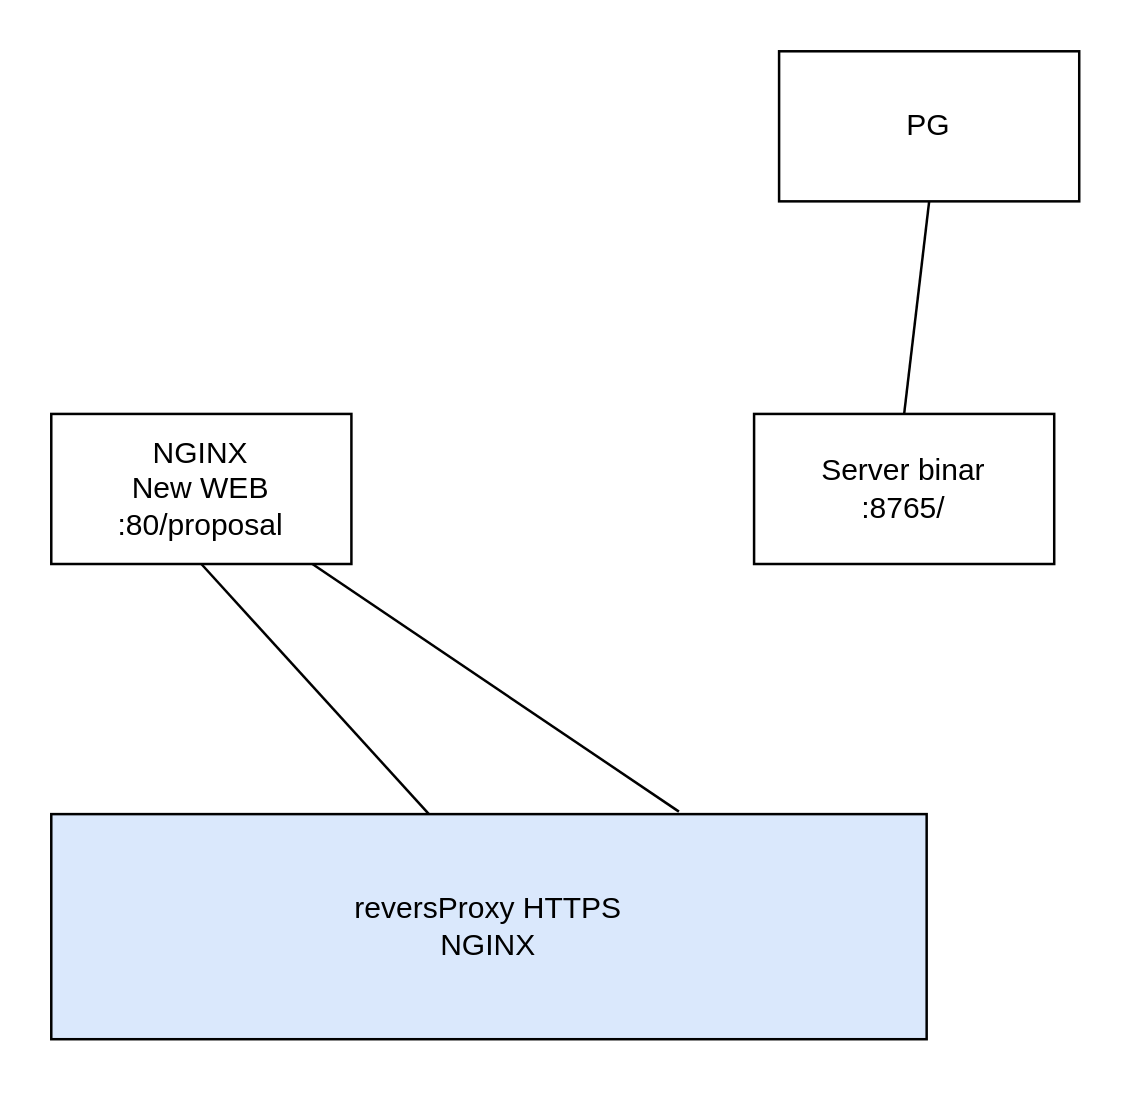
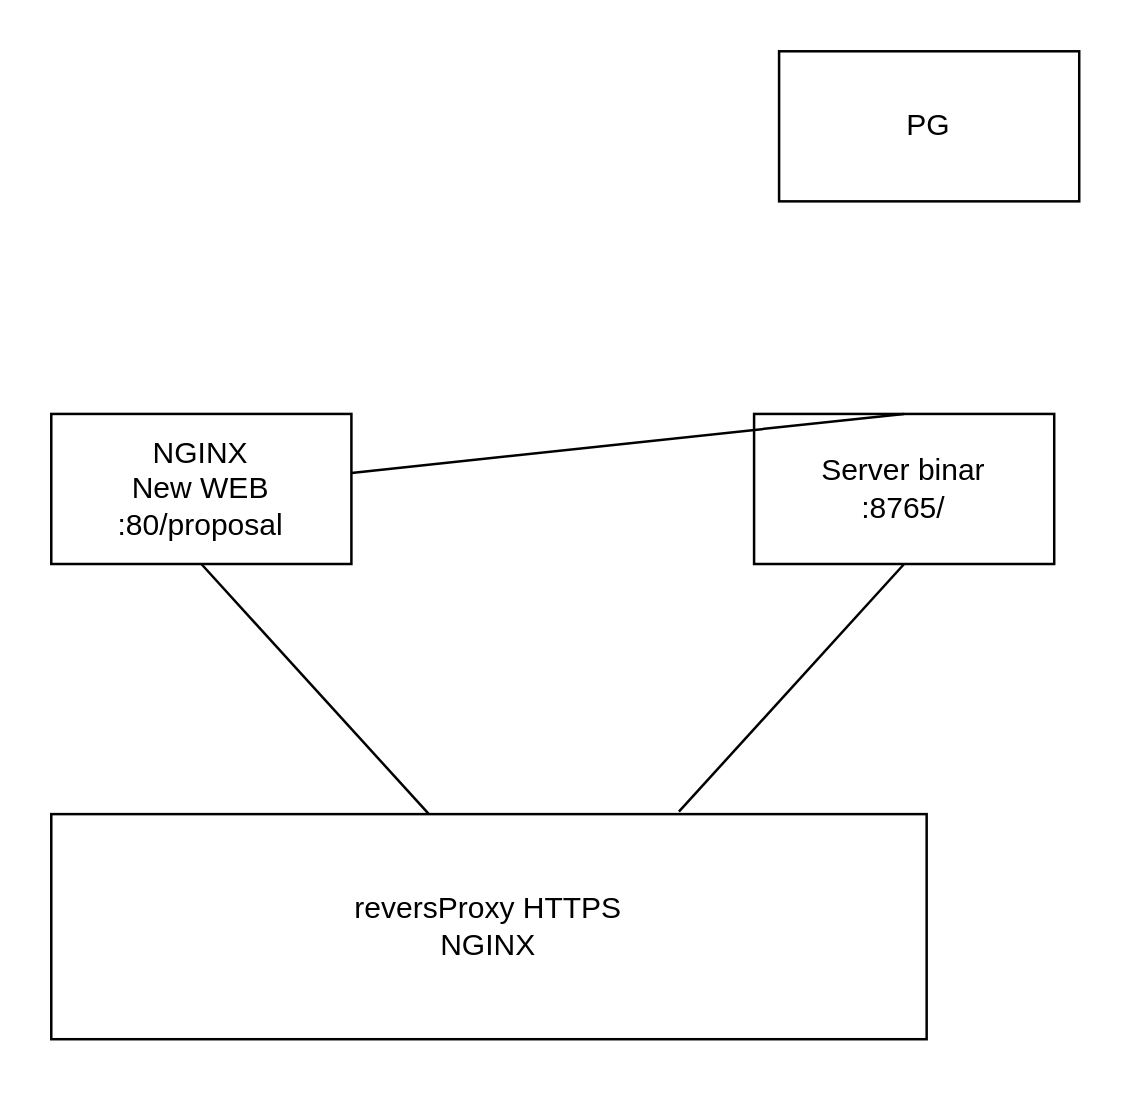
(916, 308) -> (628, 443)
(495, 688) -> (791, 688)
(489, 926) -> (489, 926)
